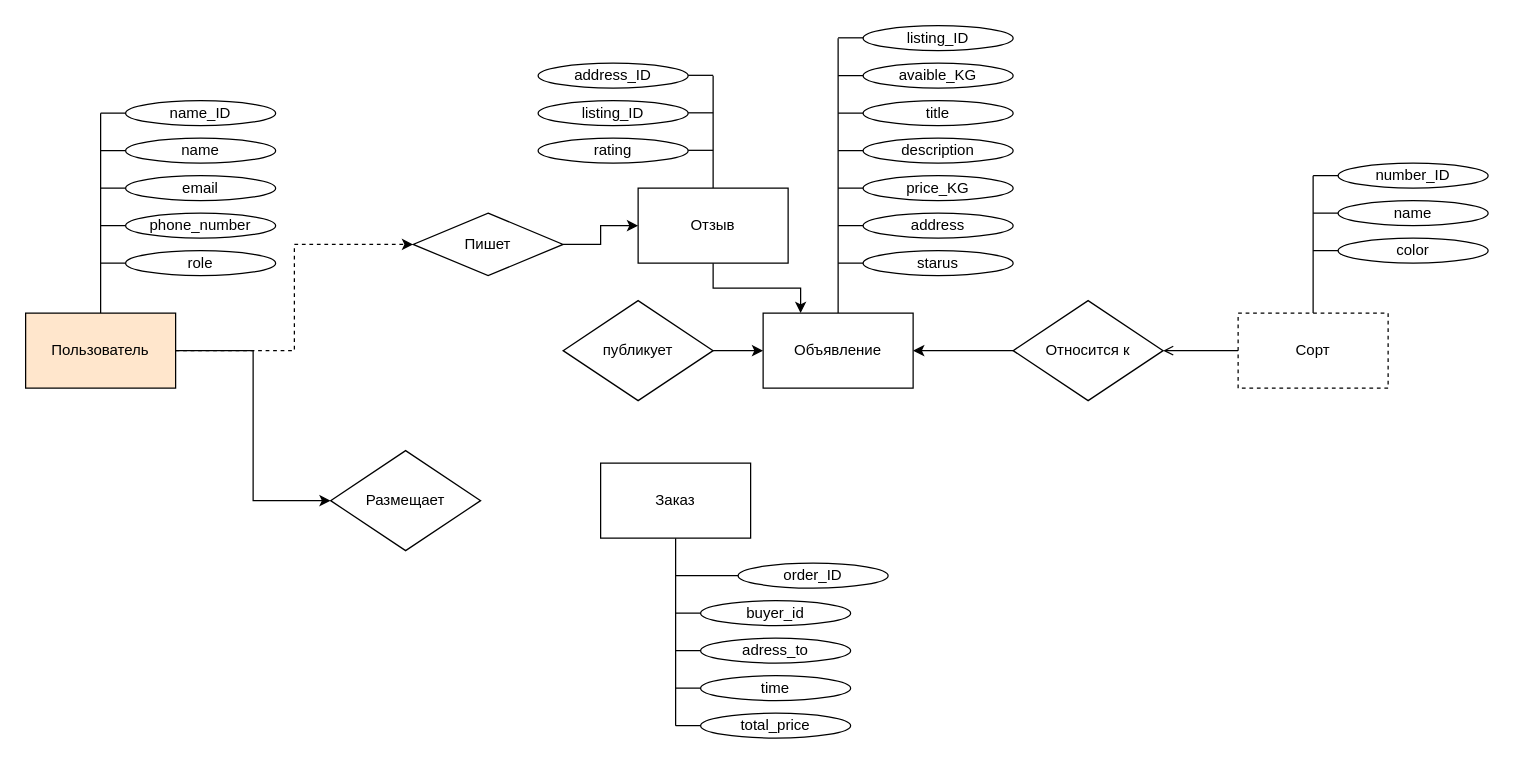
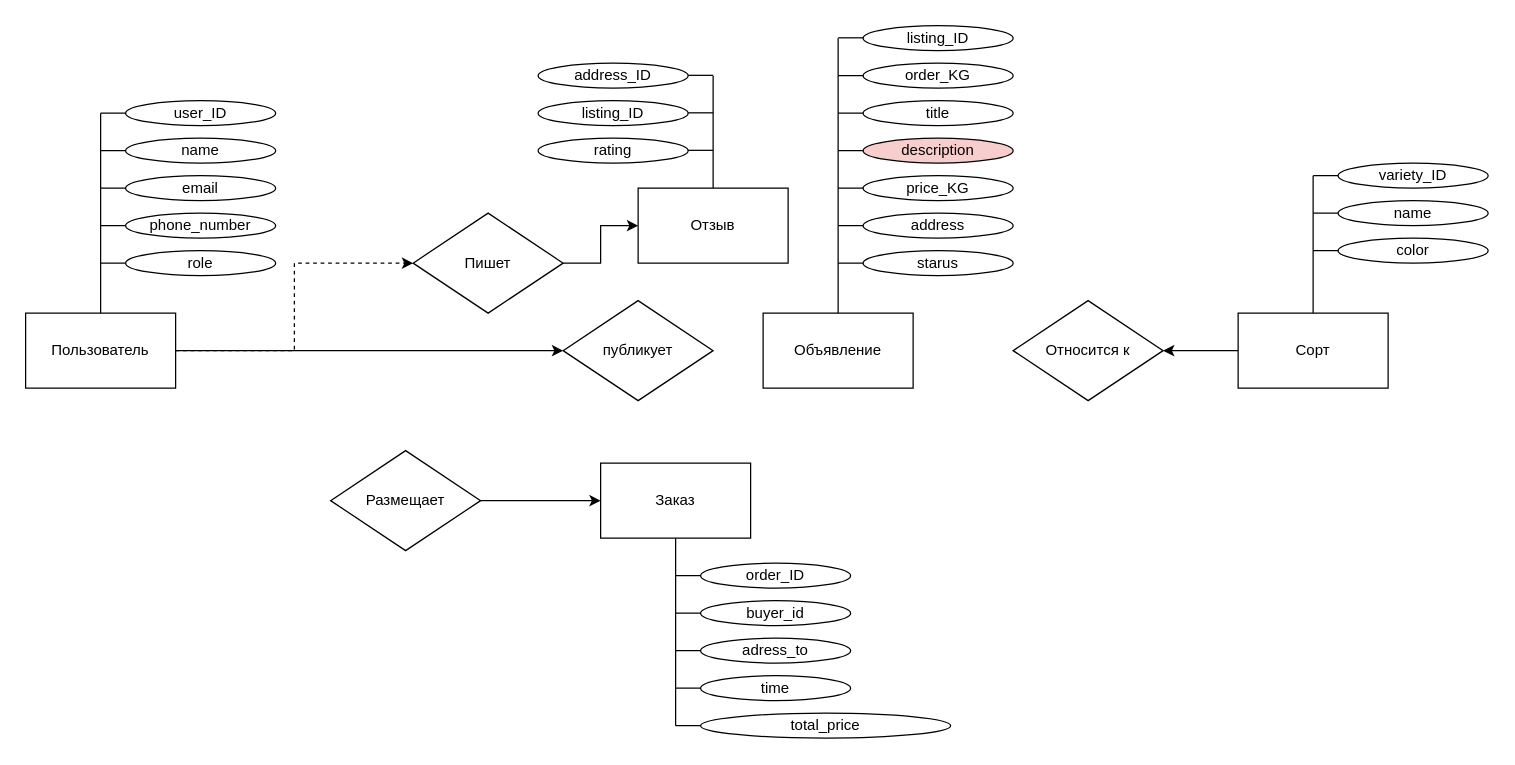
(938, 76) -> (938, 76)
(201, 113) -> (201, 113)
(938, 151) -> (938, 151)
(1413, 176) -> (1413, 176)
(488, 244) -> (488, 263)
(752, 288) -> none
(101, 351) -> (101, 351)
none -> (425, 351)
(734, 351) -> none
(967, 351) -> none
(1170, 351) -> (1173, 351)
(1313, 351) -> (1313, 351)
(253, 461) -> none
none -> (537, 501)
(813, 576) -> (776, 576)
(776, 726) -> (826, 726)
